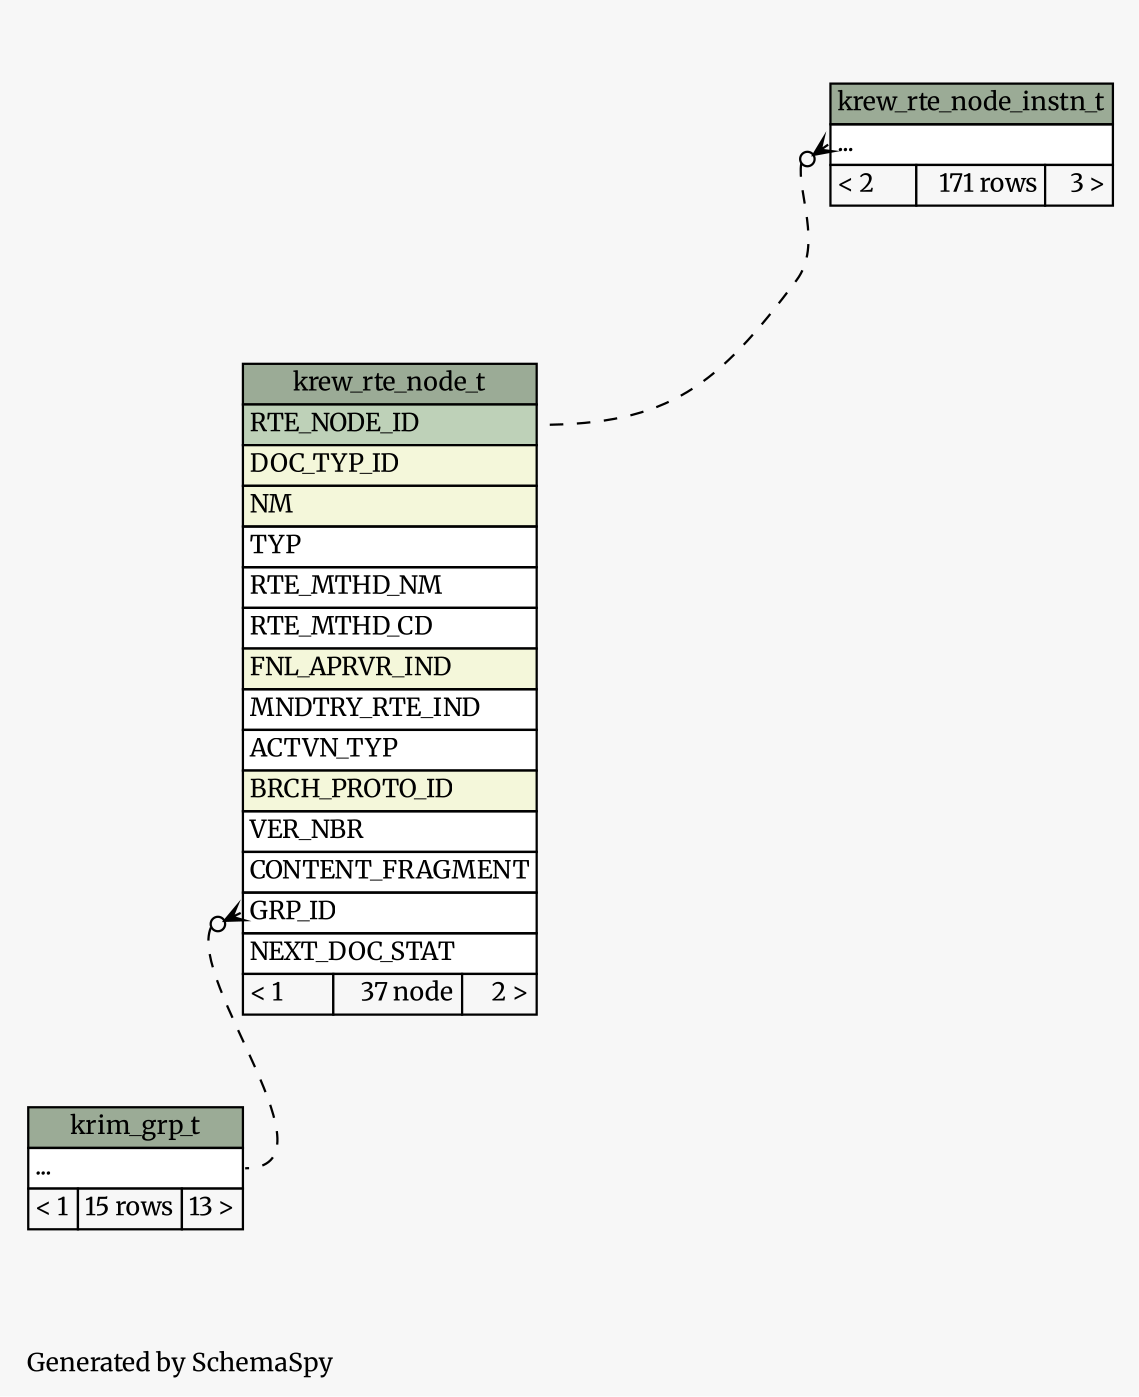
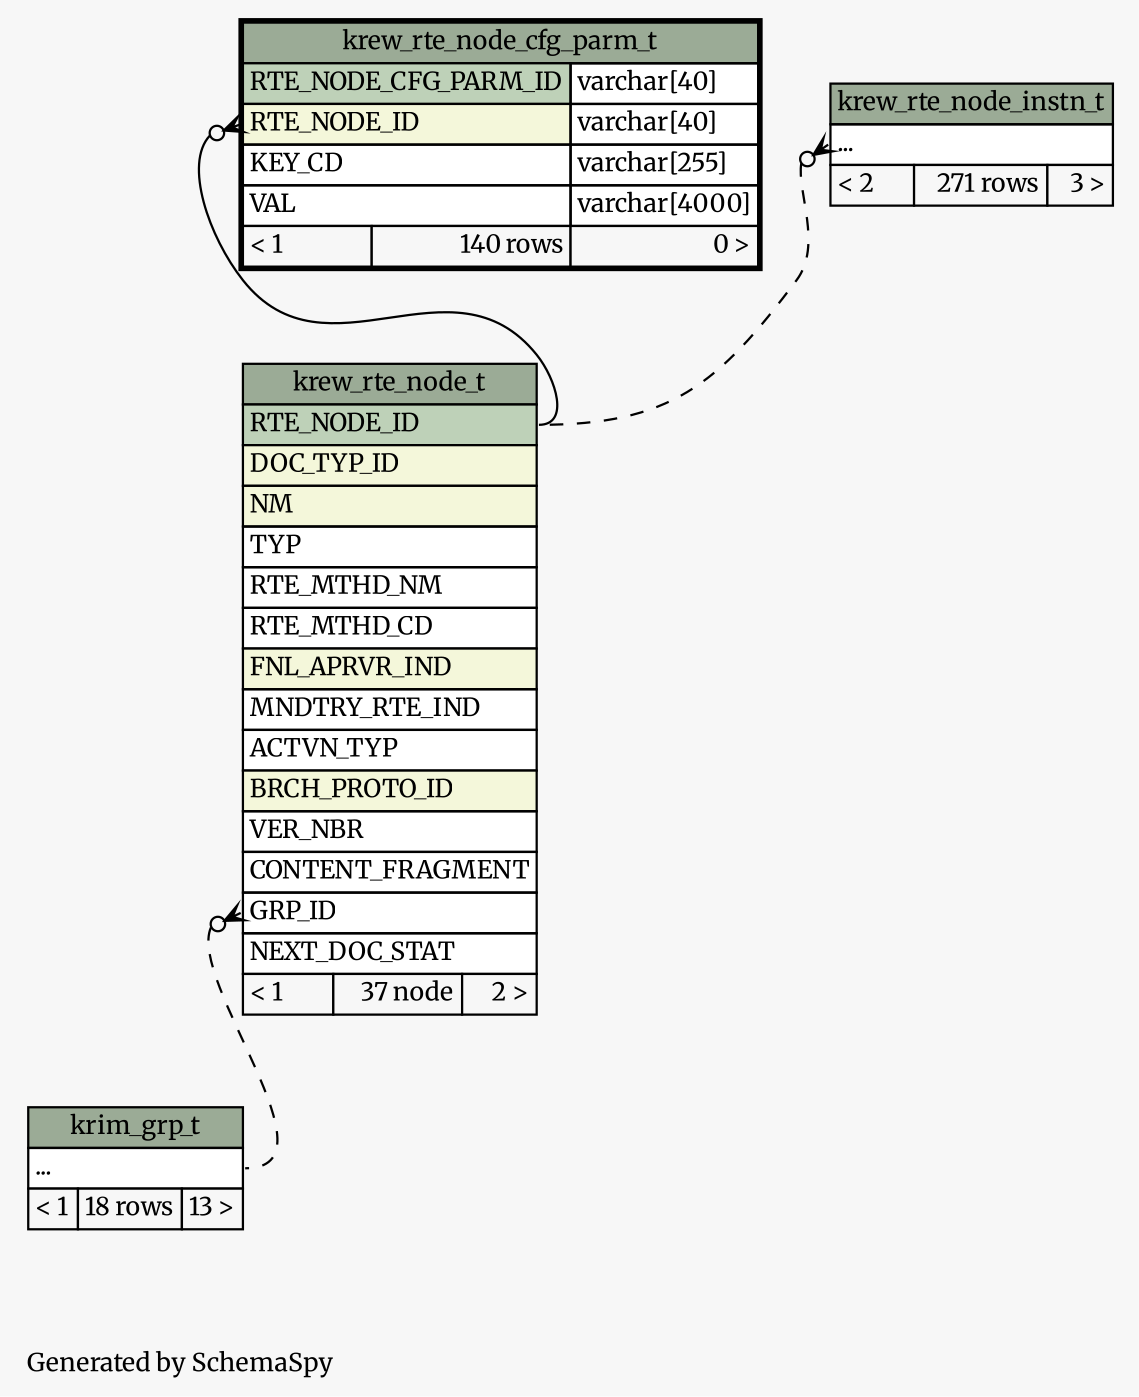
none -> (501, 145)
(989, 184) -> (989, 184)
(130, 1208) -> (130, 1208)
